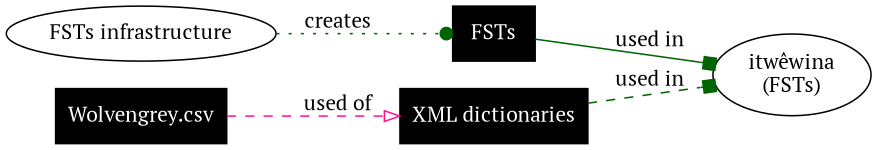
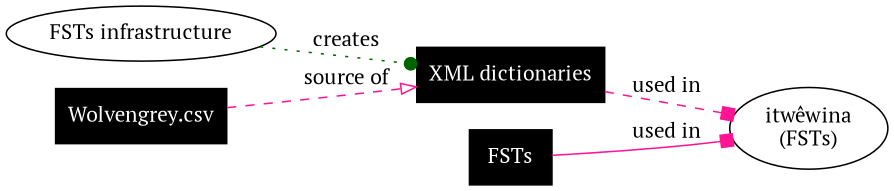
(358, 34) -> (332, 55)
(618, 51) -> (635, 150)
(644, 95) -> (662, 102)
(338, 105) -> (346, 79)
